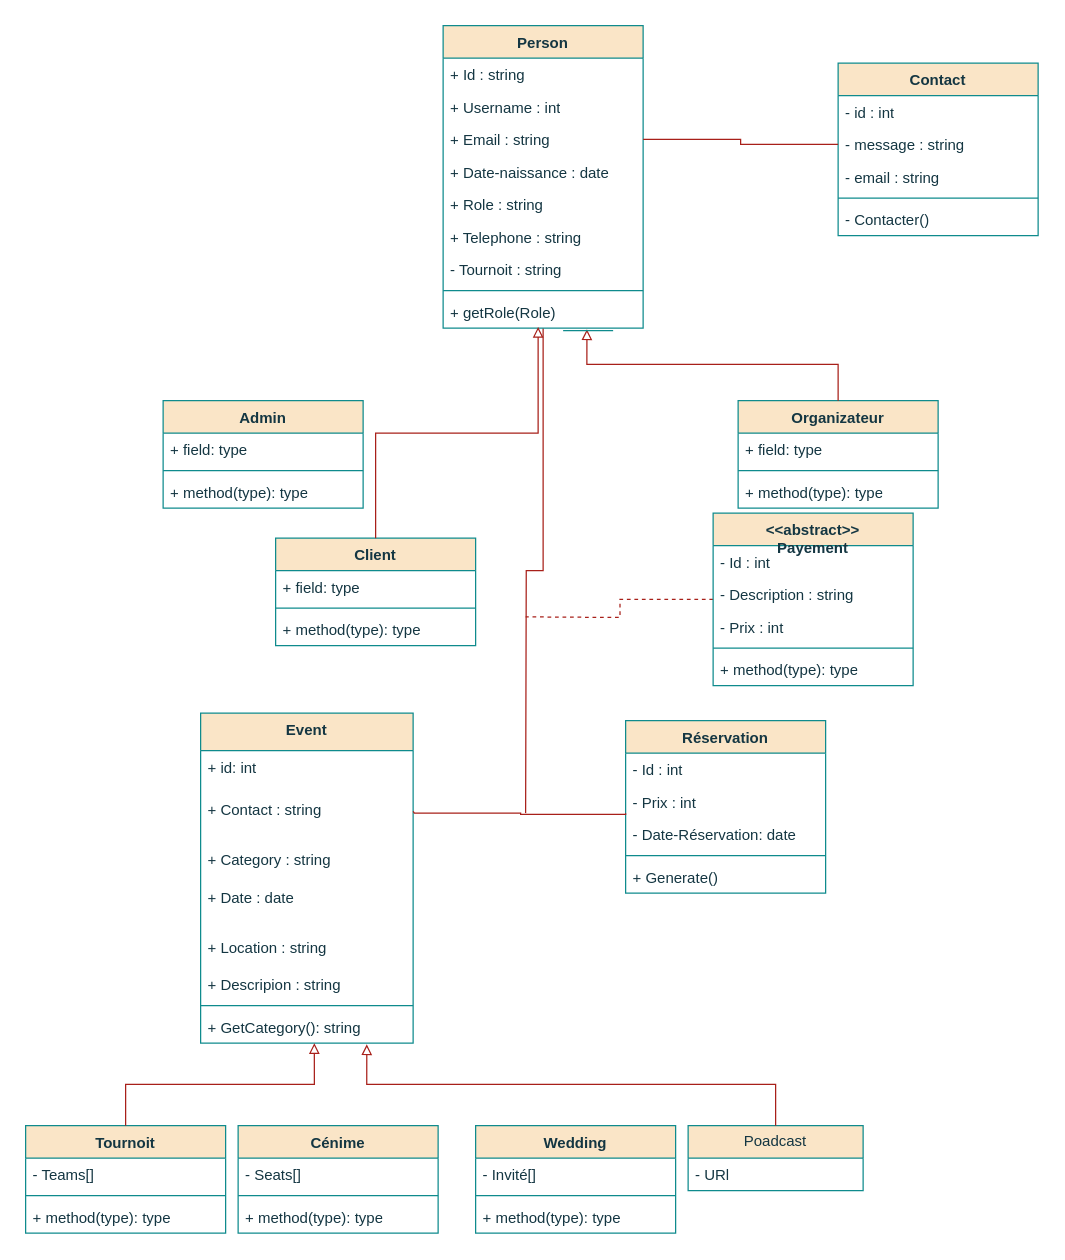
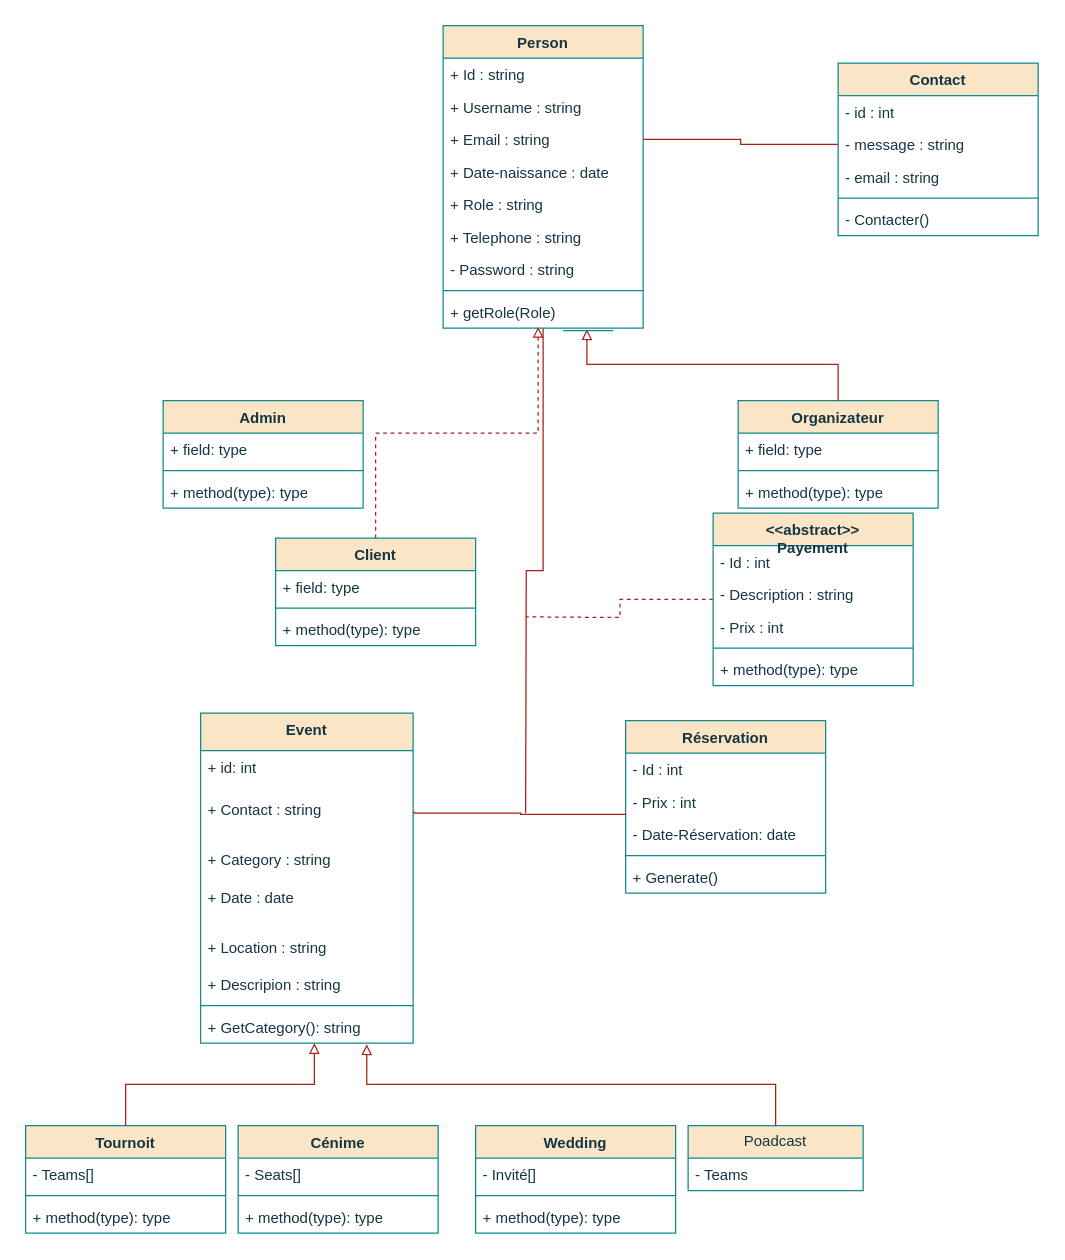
(508, 108) -> (521, 108)
(519, 271) -> (521, 271)
(453, 433) -> (453, 433)
(713, 1176) -> (723, 1176)
